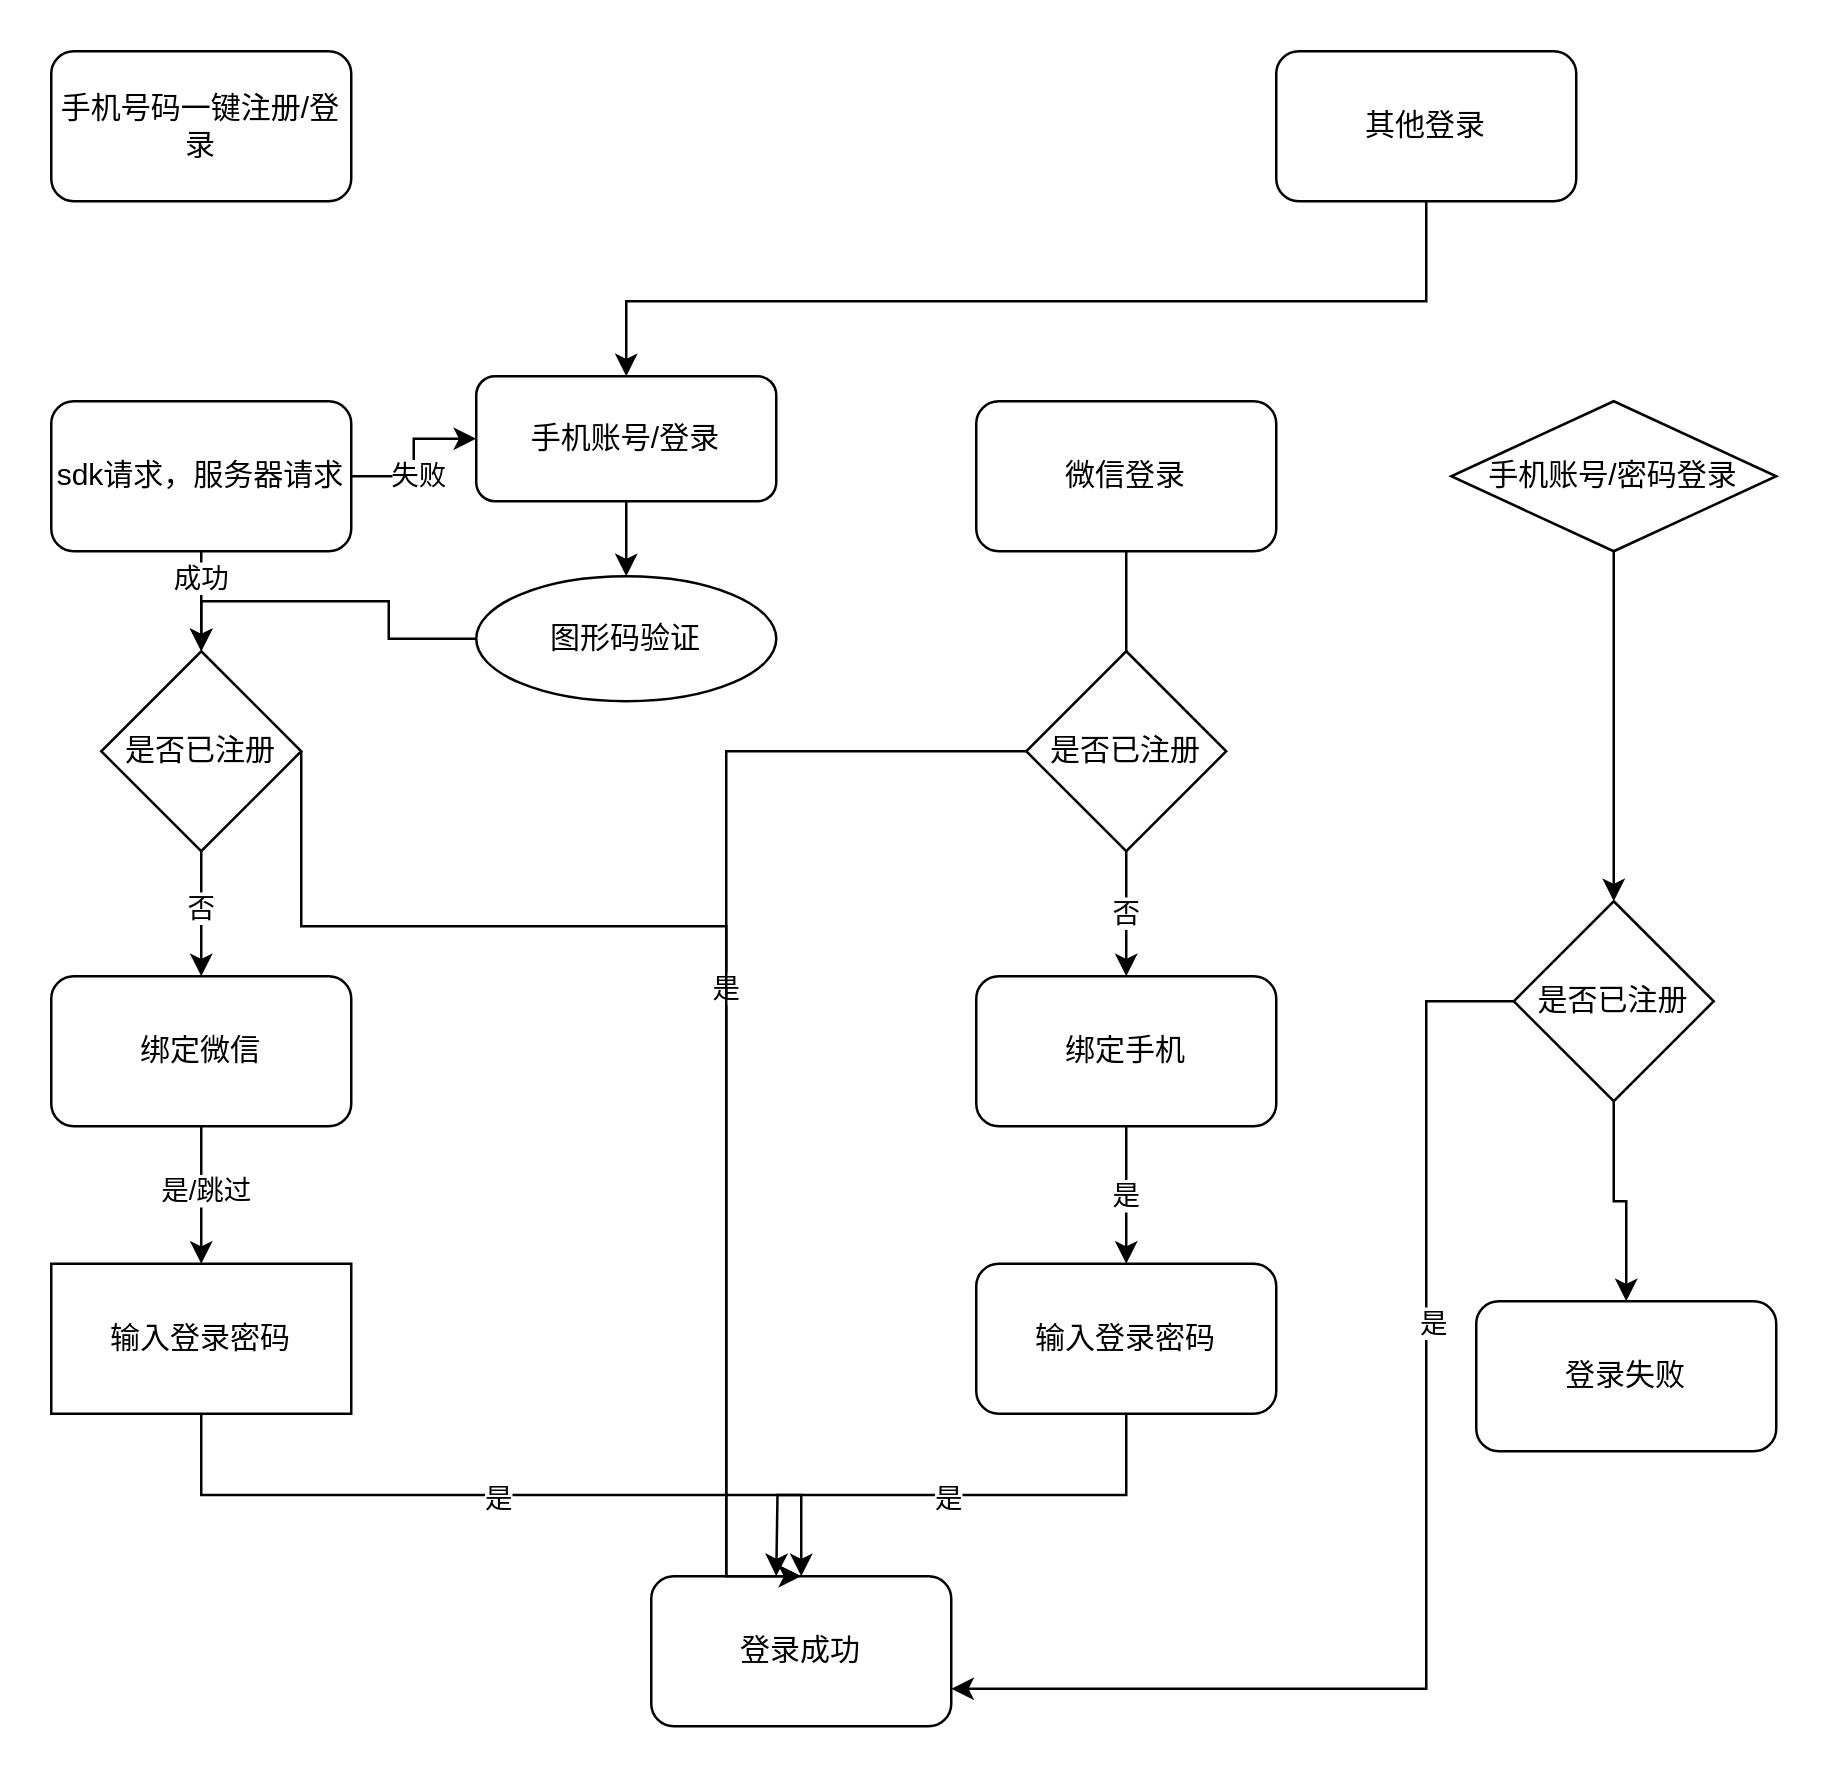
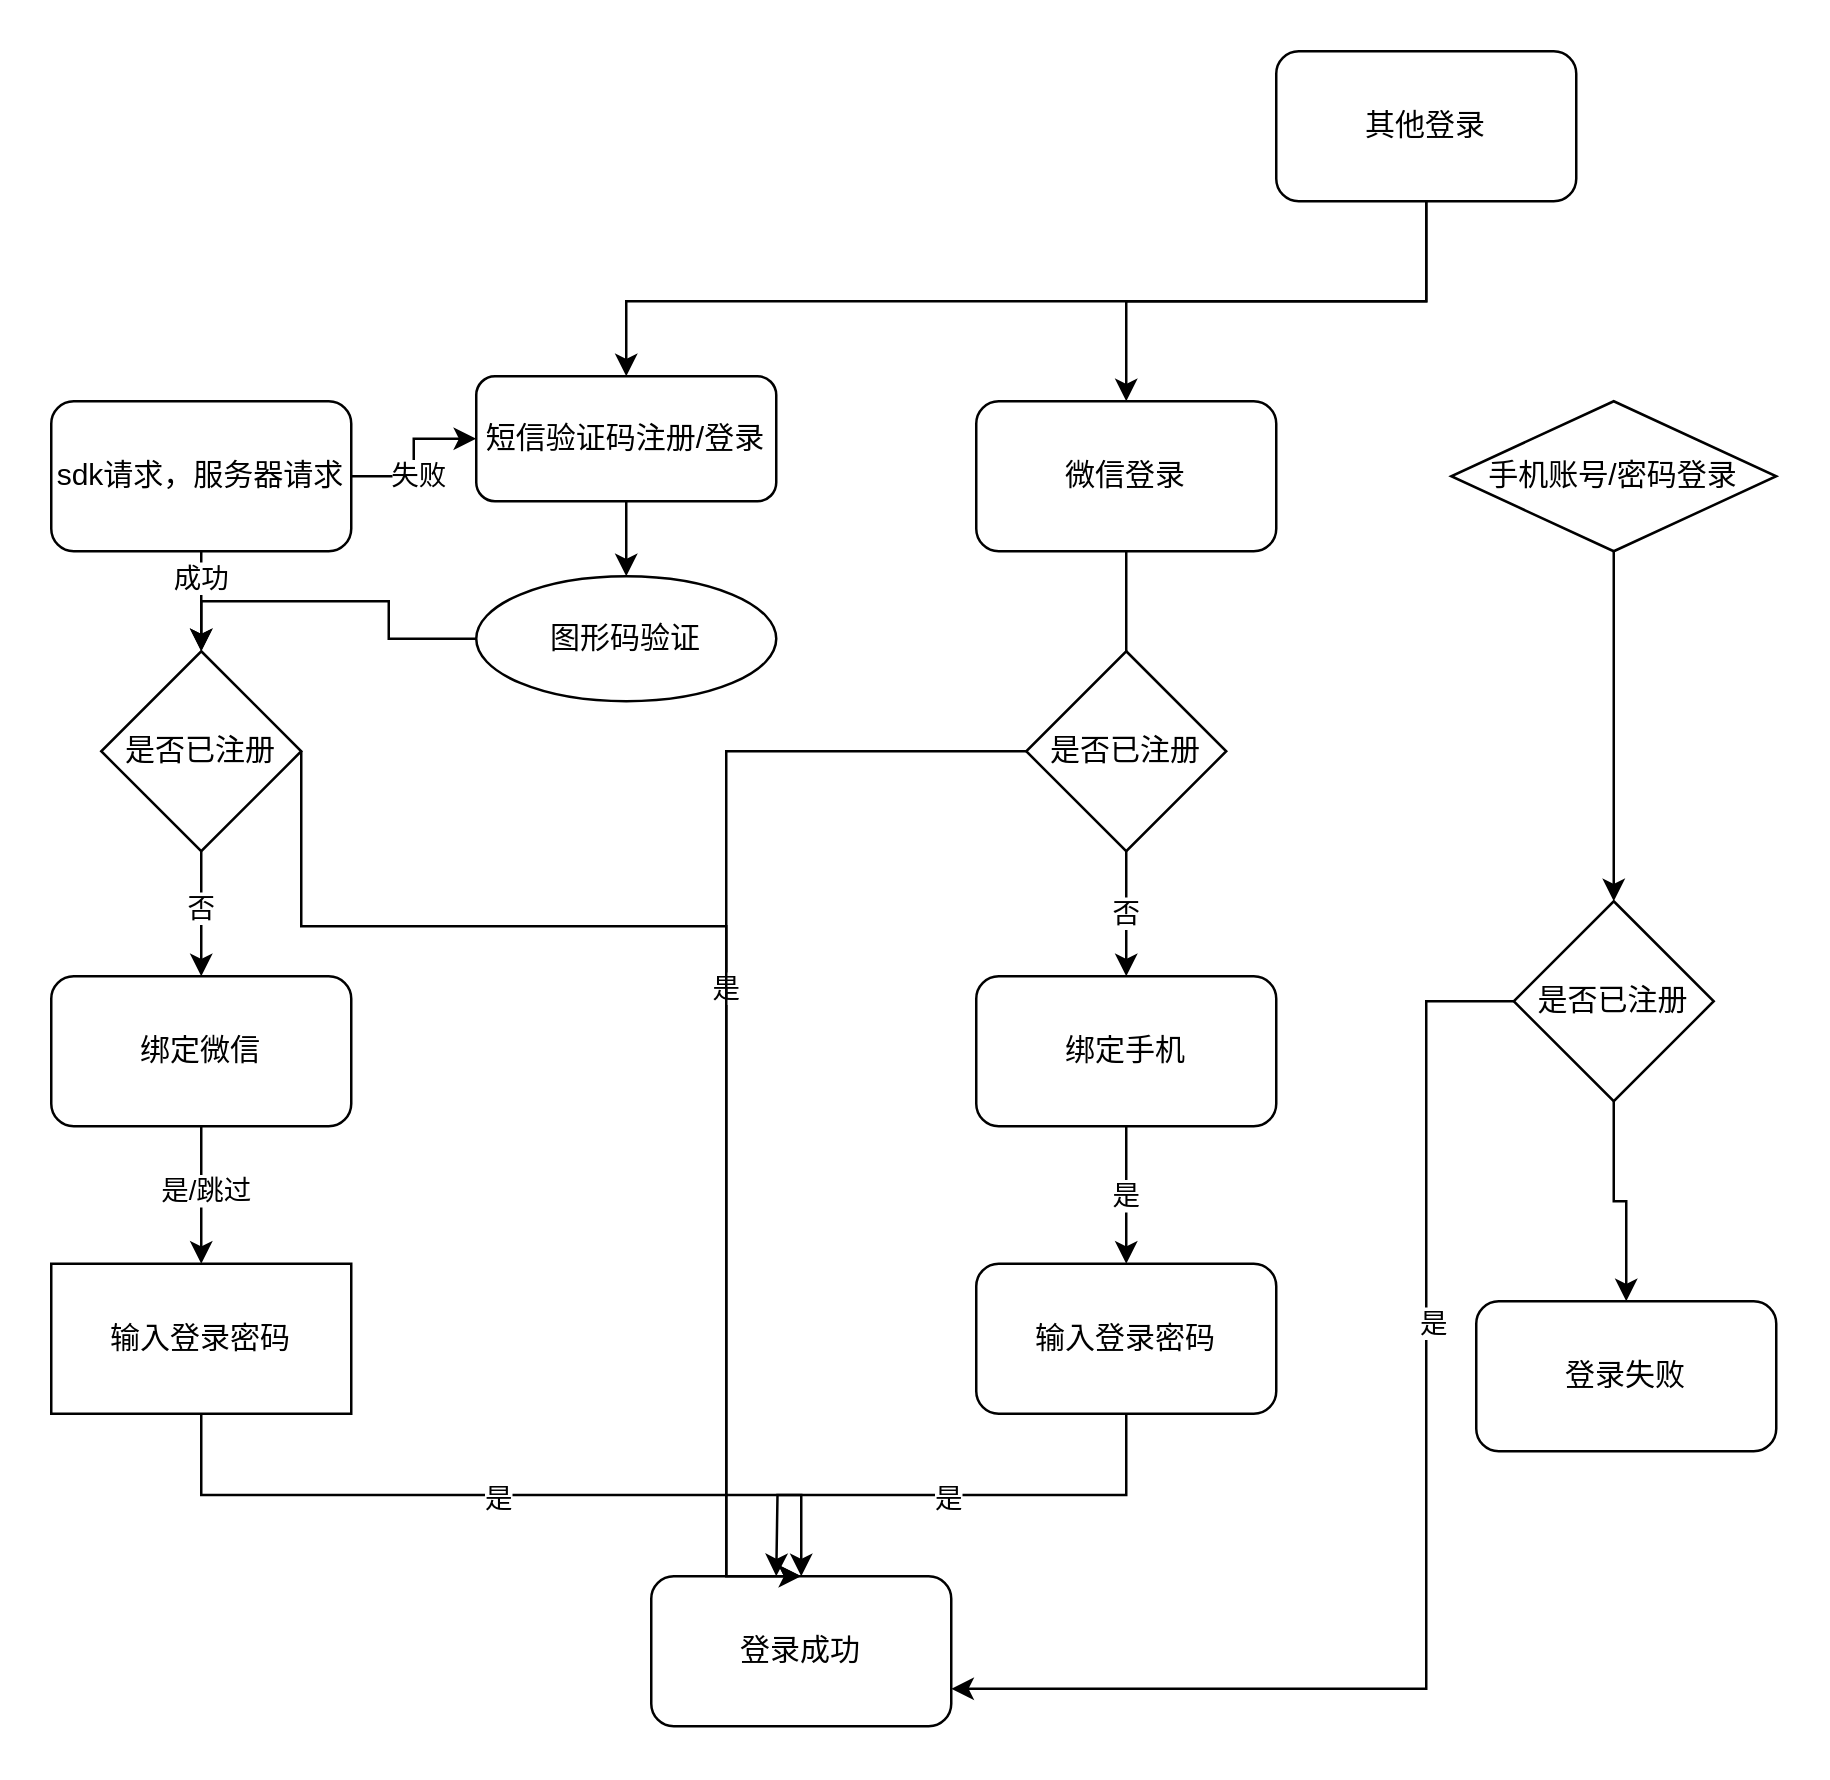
(201, 126) -> none
none -> (1126, 345)
(626, 439) -> (626, 439)
